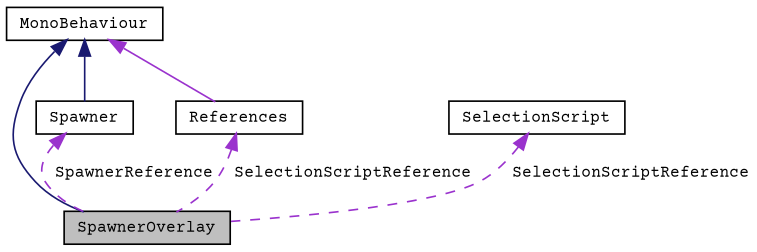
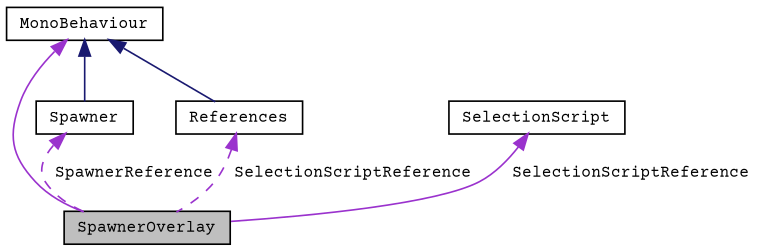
(170, 75) -> (170, 75)
(14, 143) -> (14, 143)
(383, 206) -> (383, 206)
